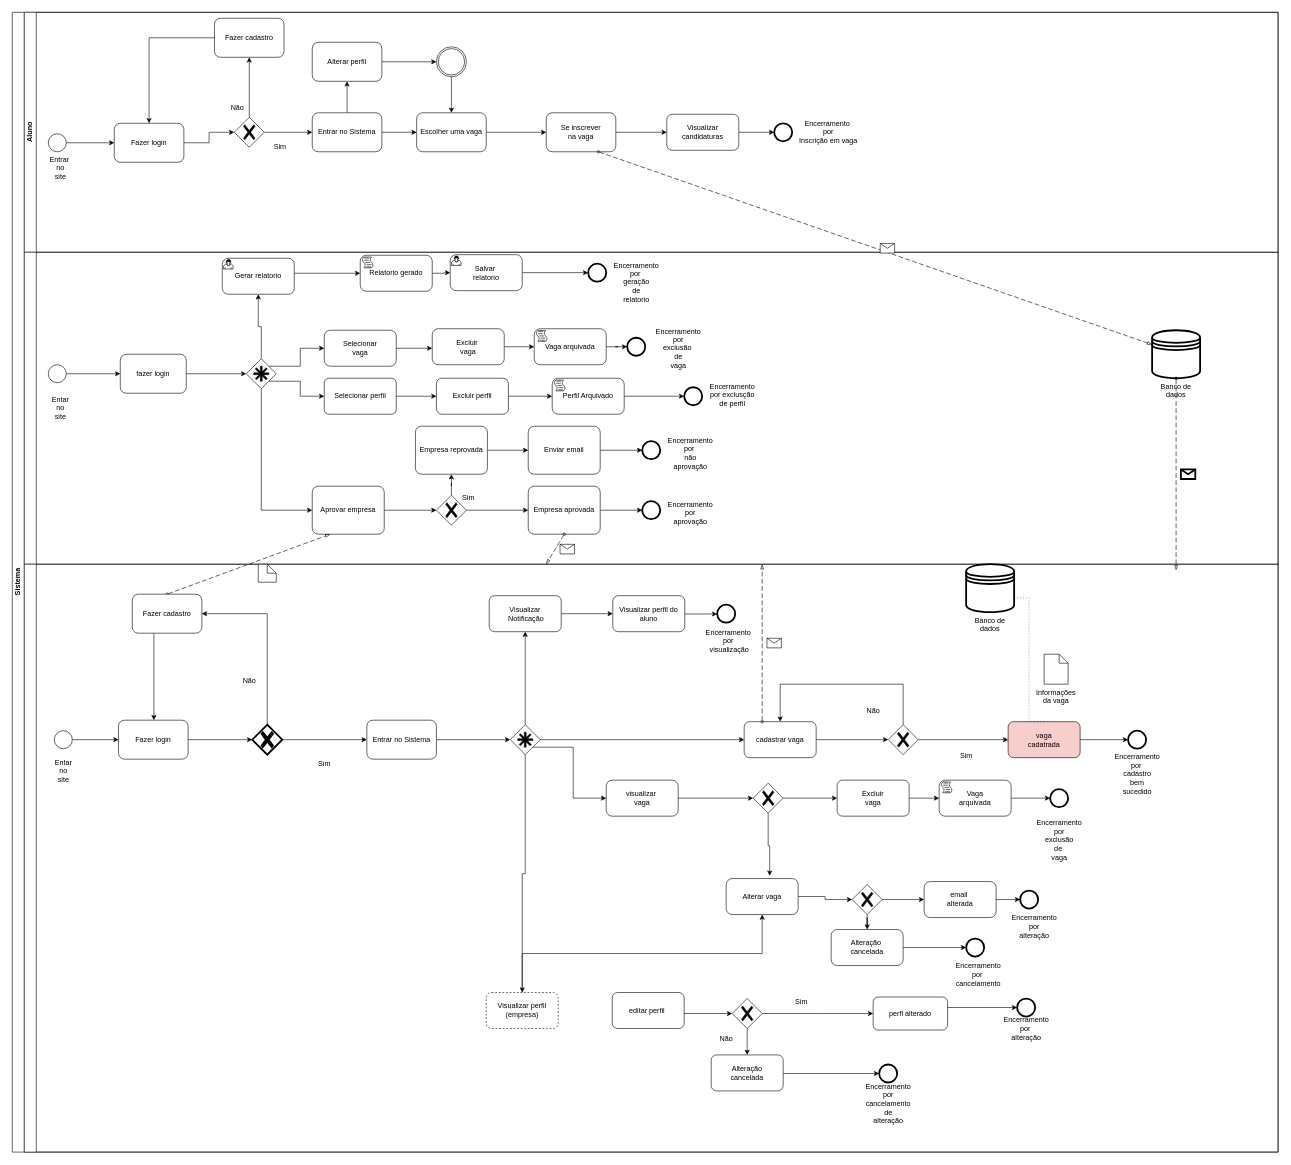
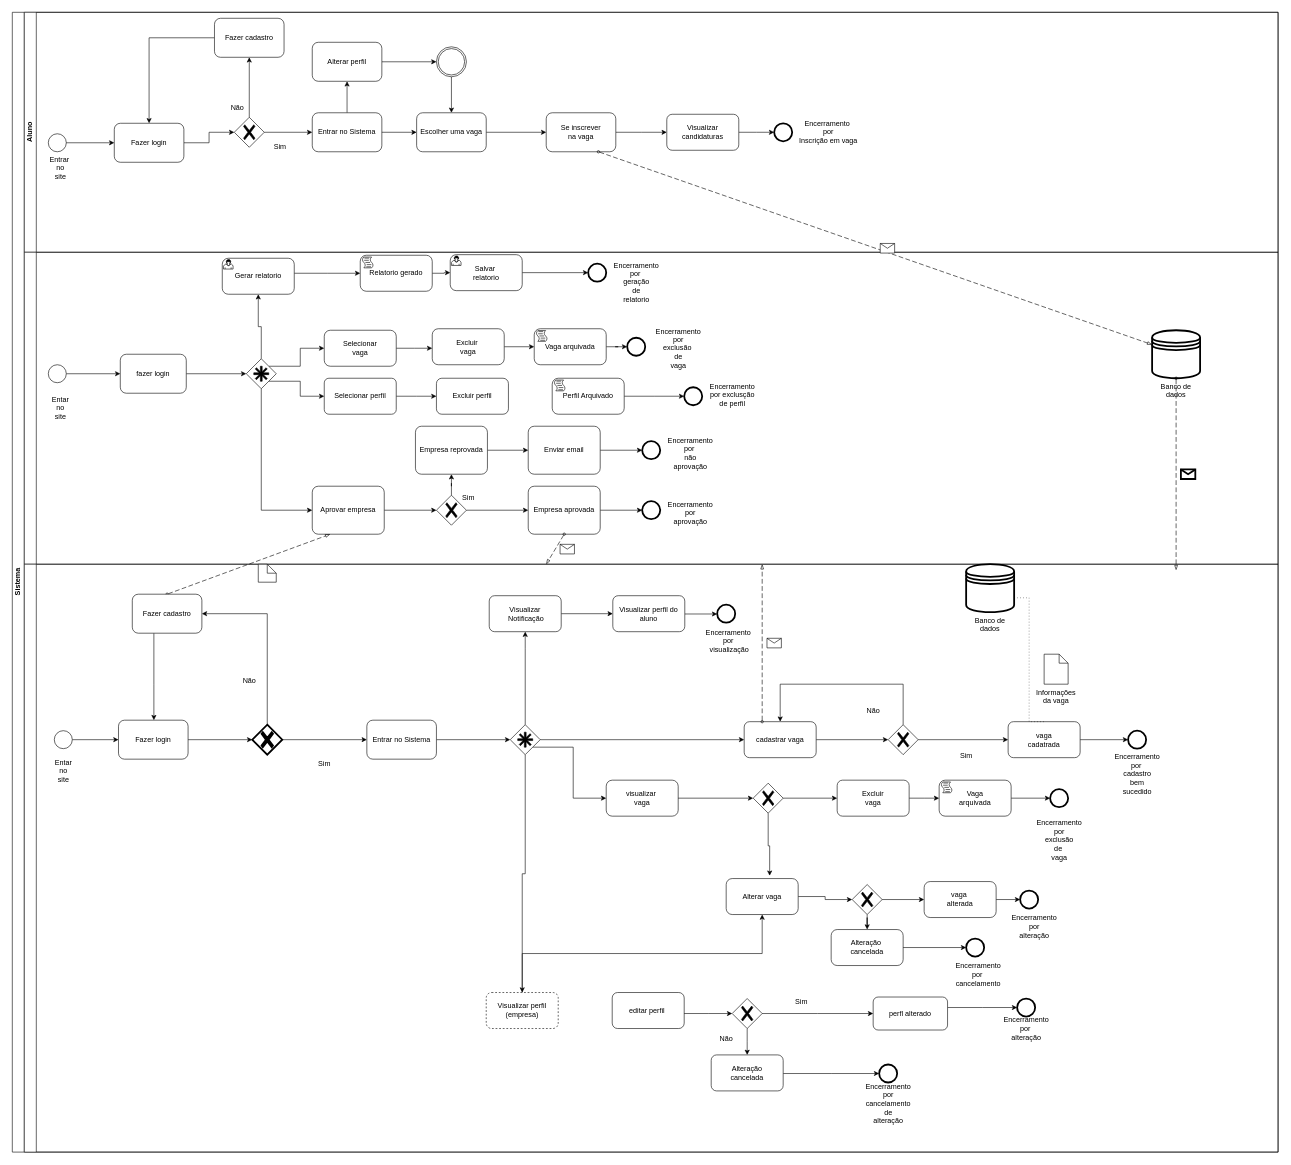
(546, 396) -> none
(1044, 740) -> (1044, 740)
(960, 900) -> (960, 900)
